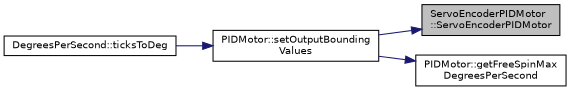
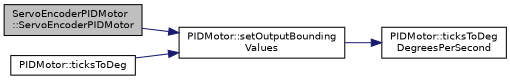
(395, 33) -> (155, 30)
(90, 46) -> (73, 65)
(491, 70) -> (444, 43)
